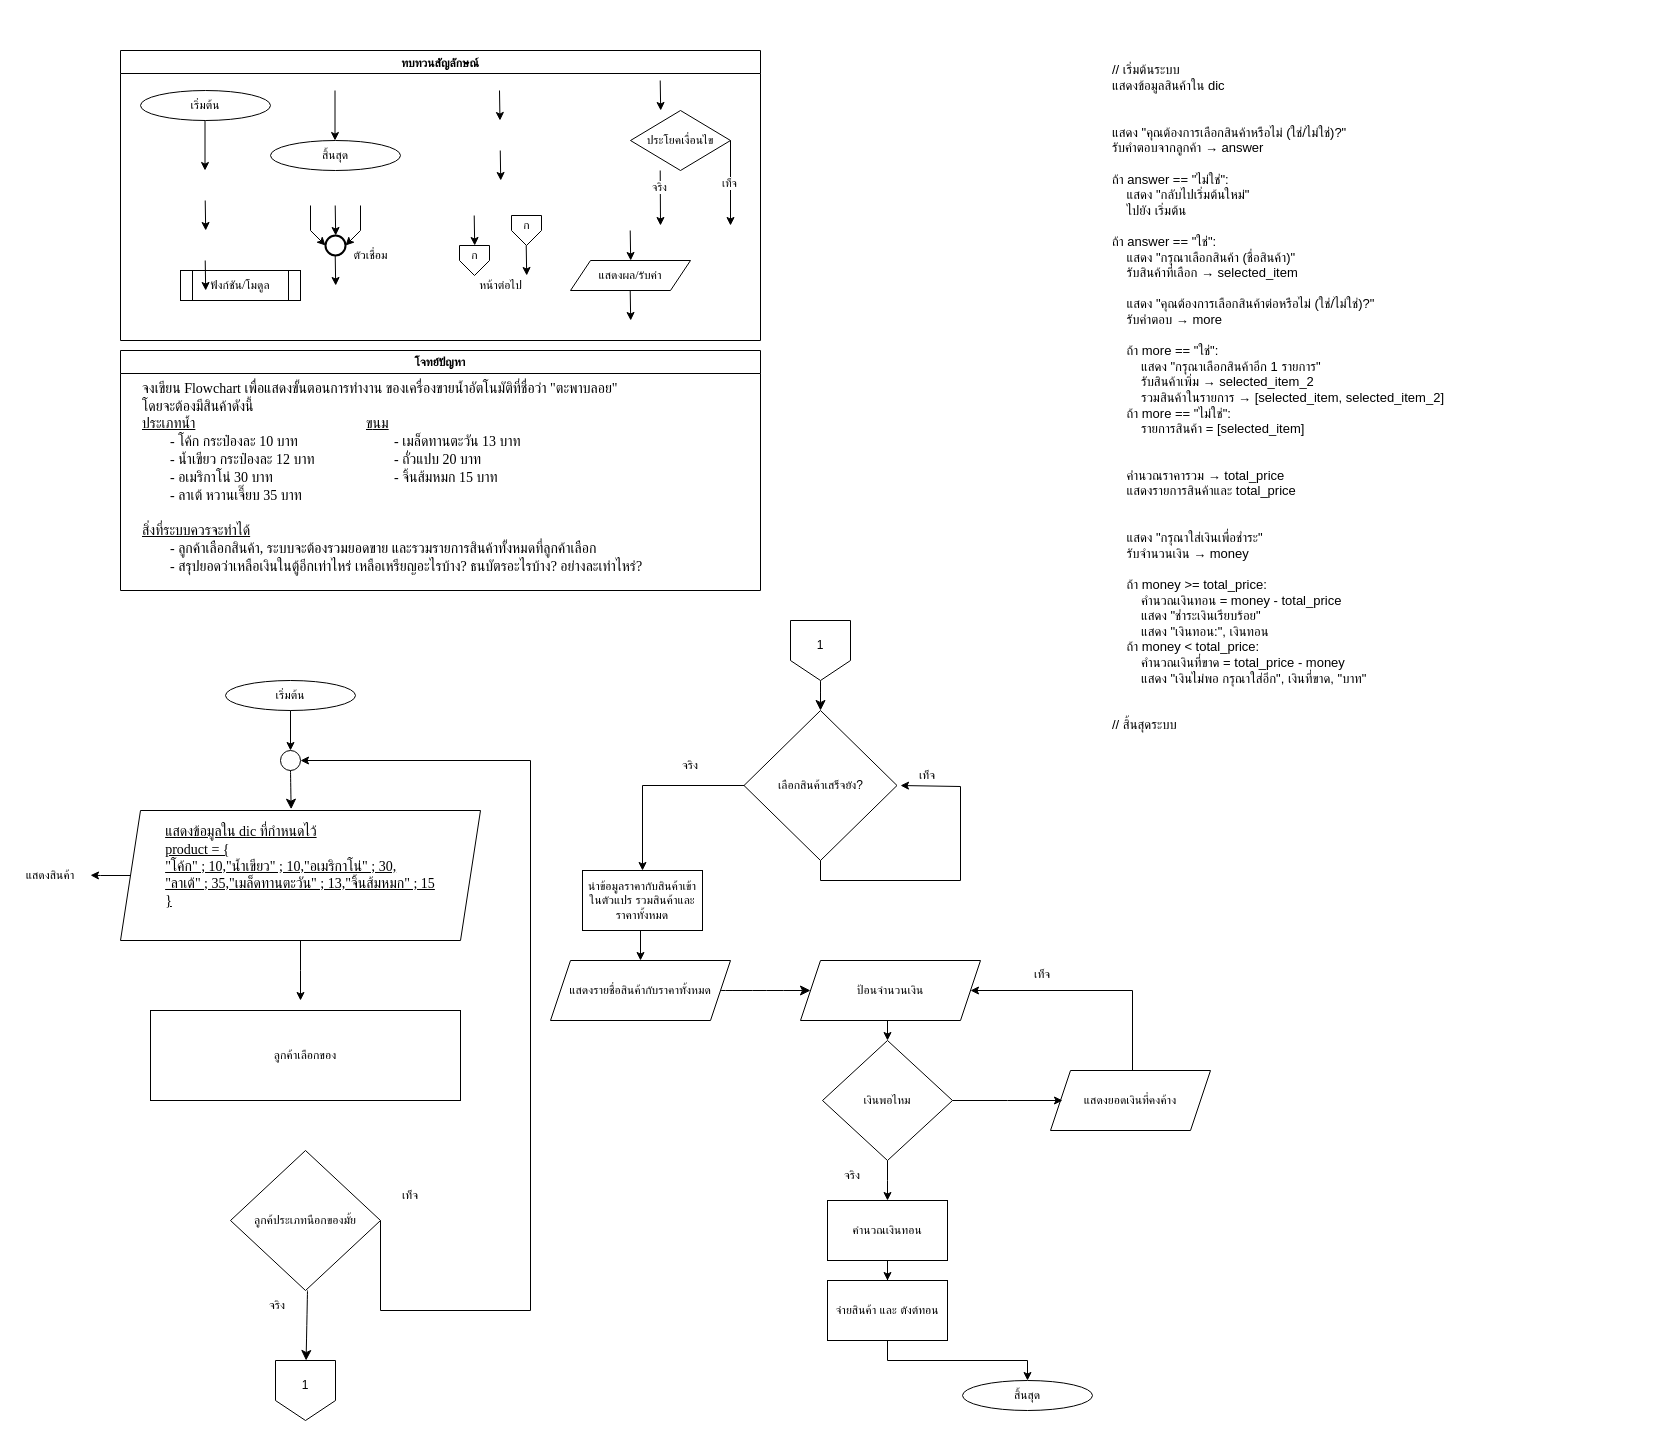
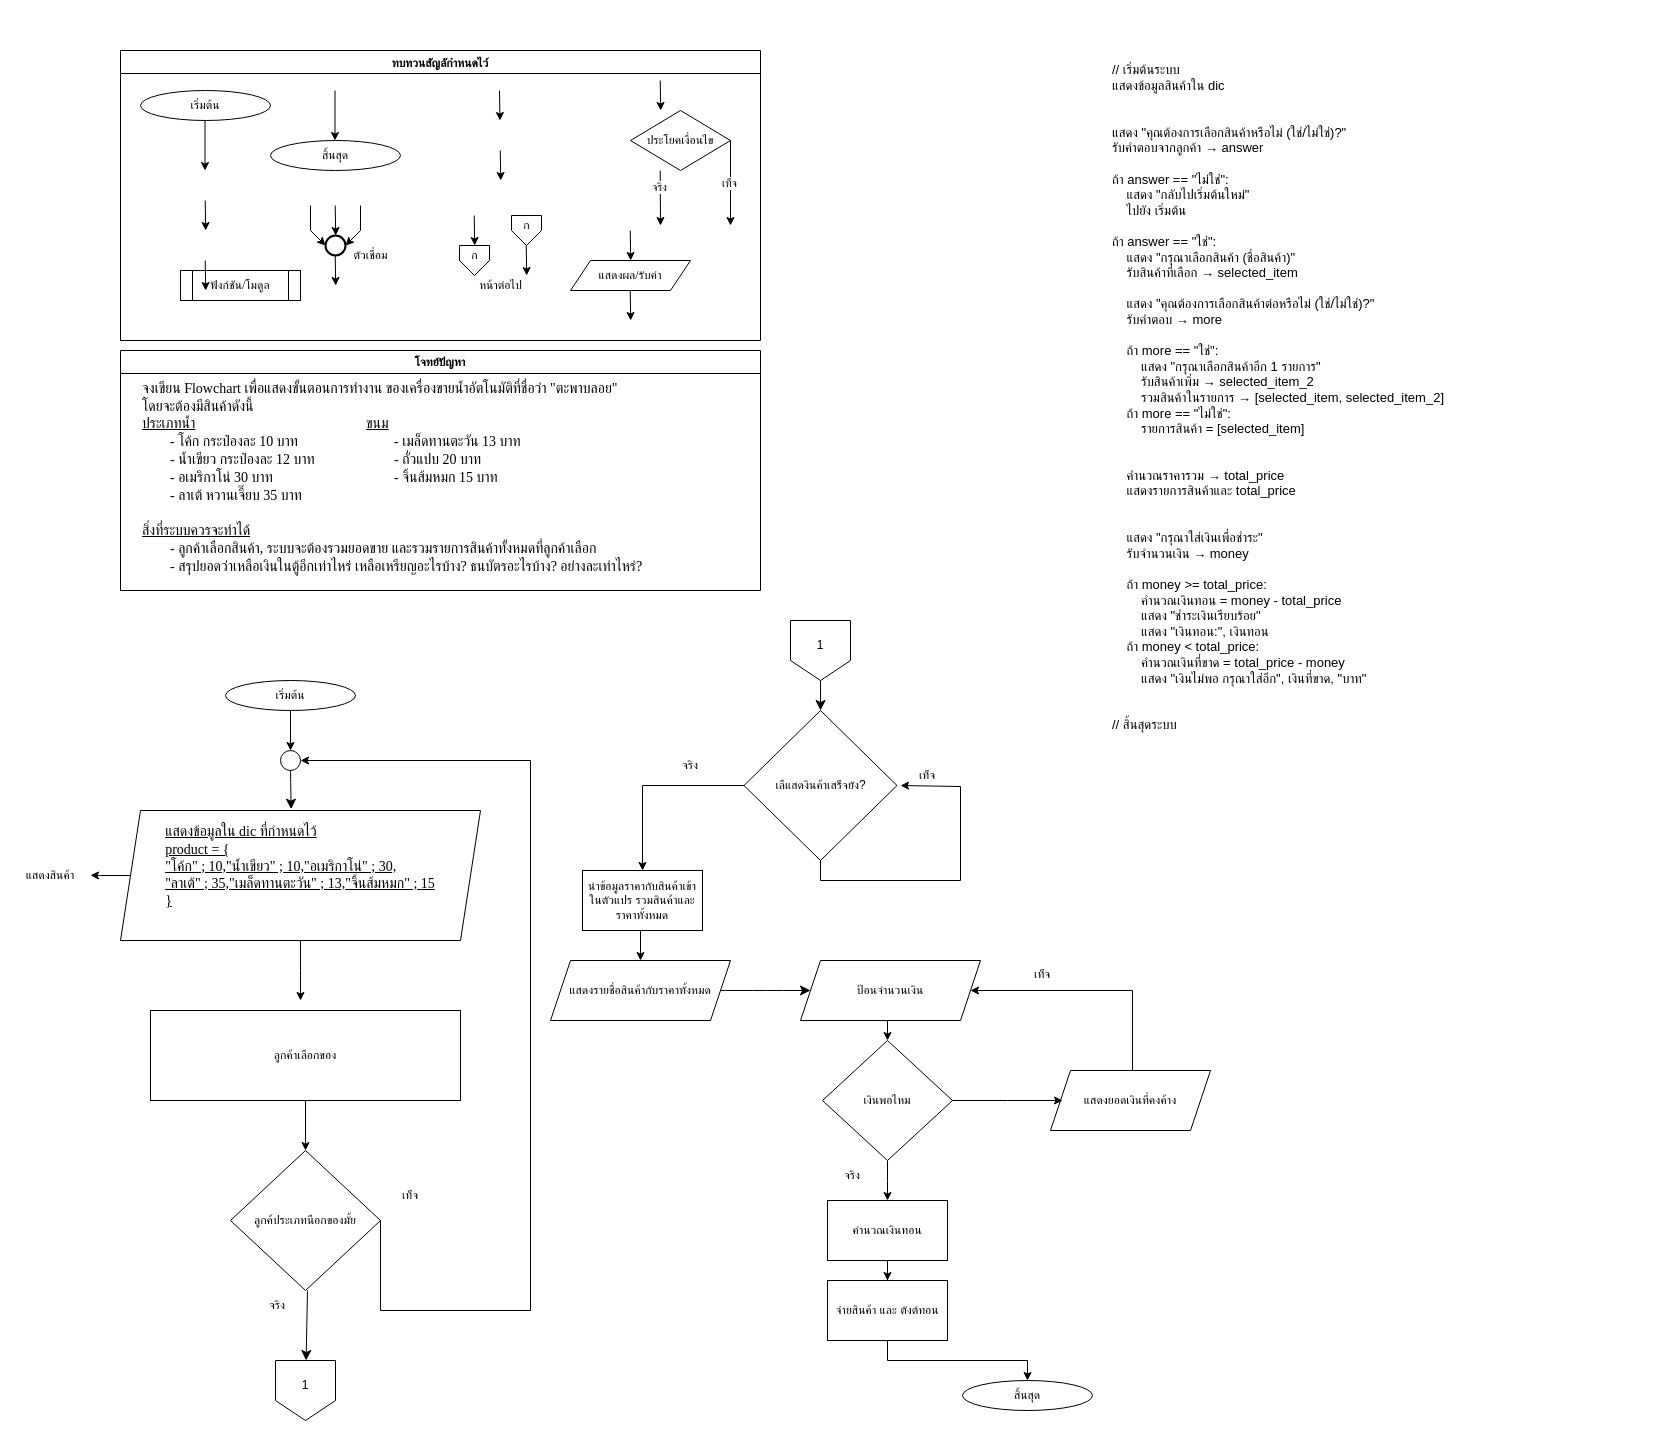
(440, 63) -> (440, 63)
(821, 786) -> (821, 786)
none -> (306, 1122)
